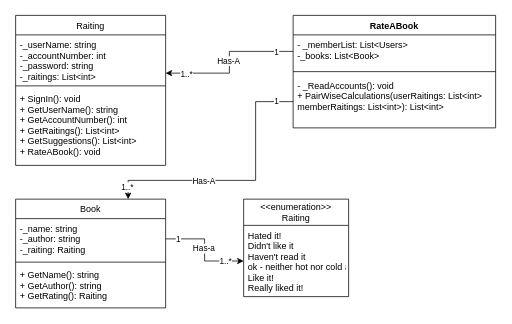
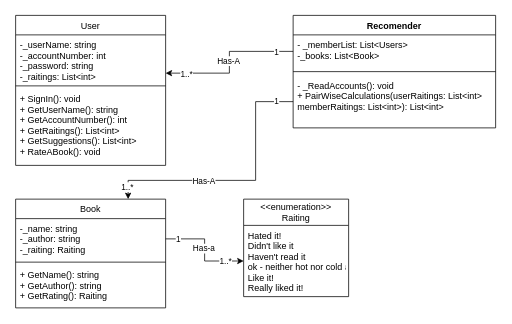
(90, 26) -> (90, 26)
(394, 26) -> (394, 26)
